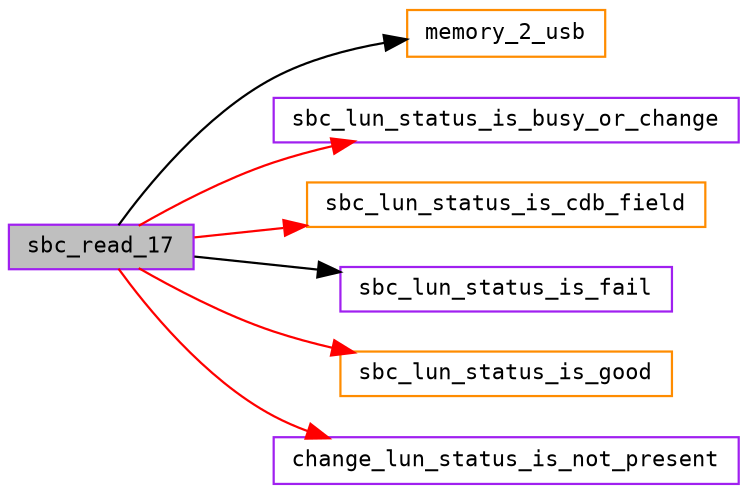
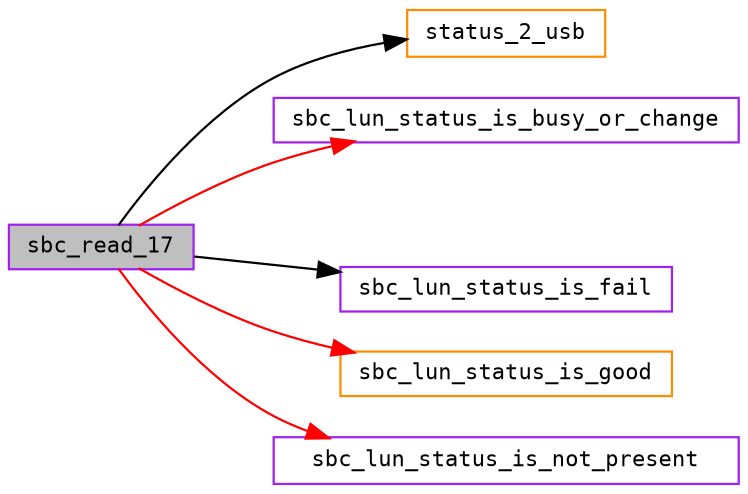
(506, 33) -> (506, 33)
(506, 205) -> none
(506, 461) -> (506, 461)
